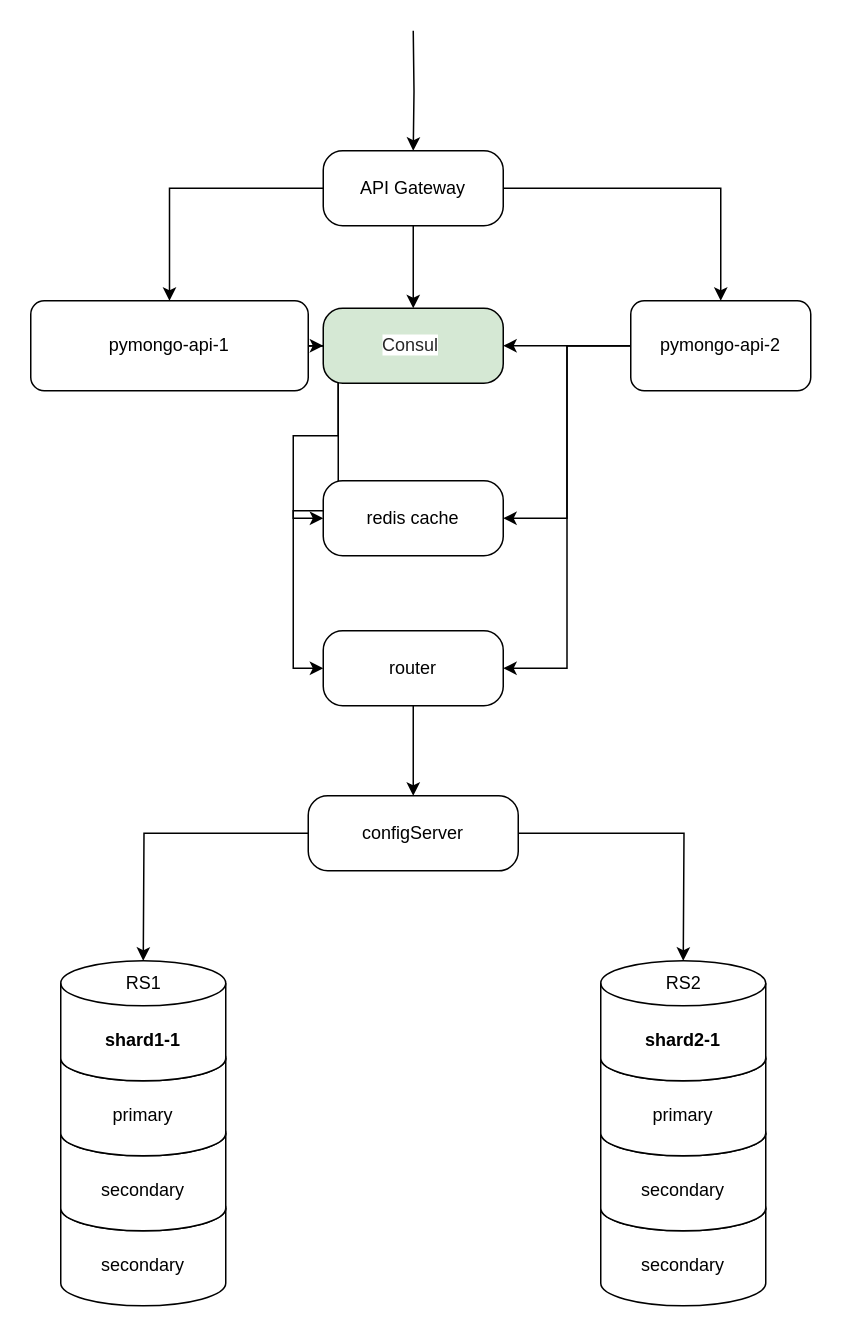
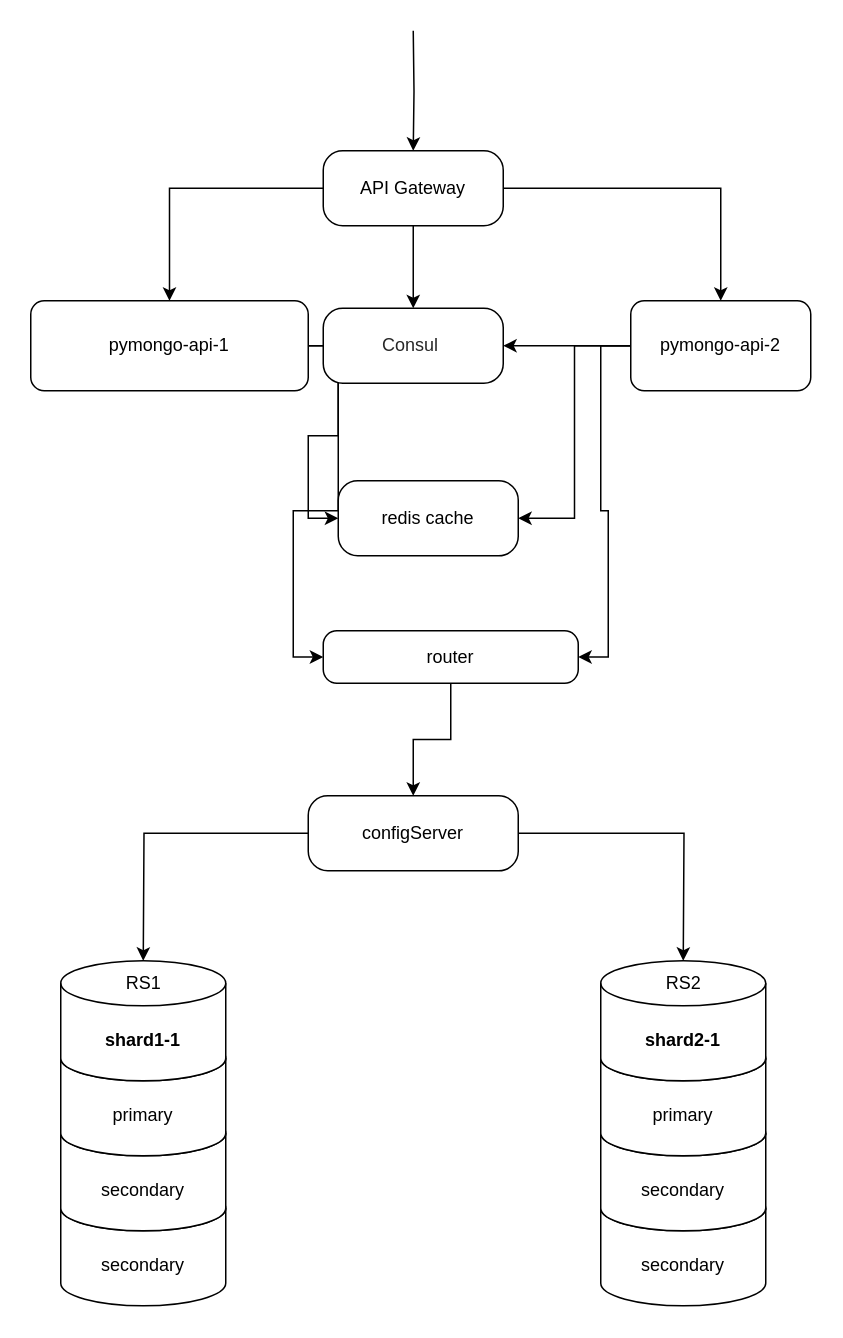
(307, 346) -> none
(413, 346) -> (413, 346)
(413, 518) -> (428, 518)
(413, 668) -> (451, 657)
